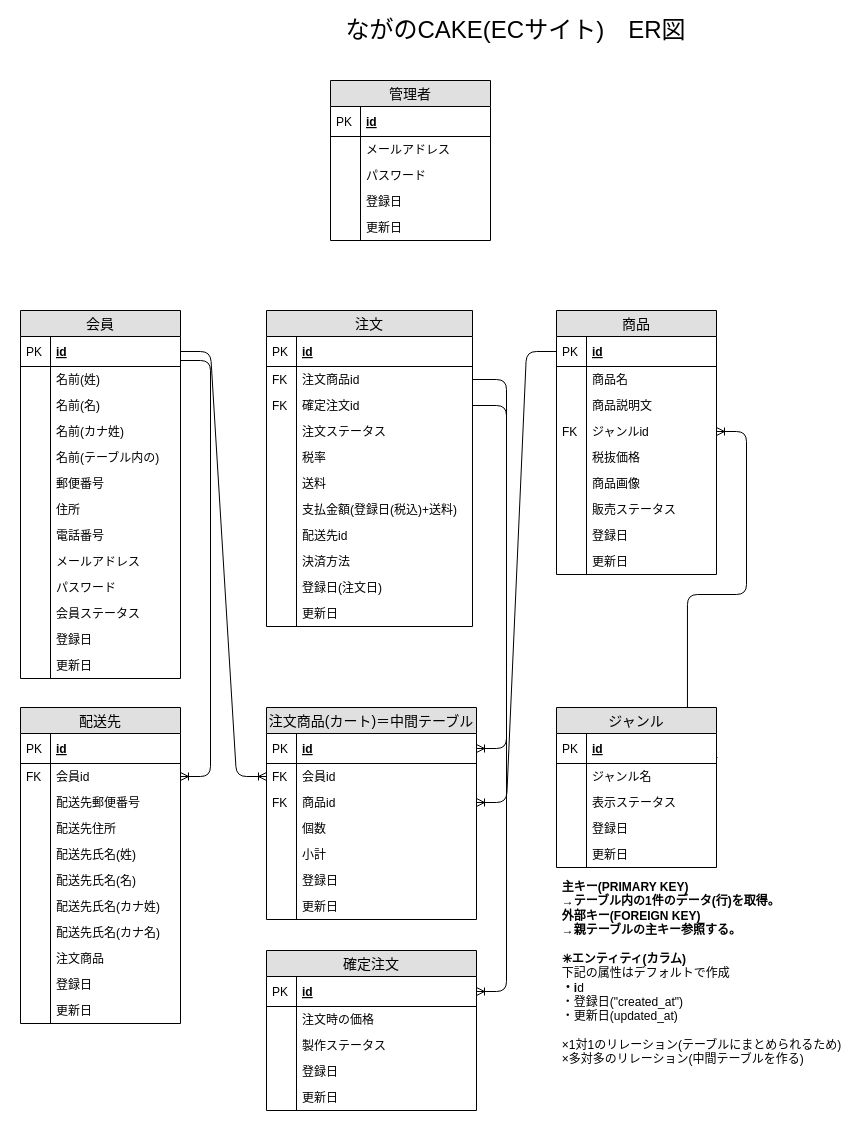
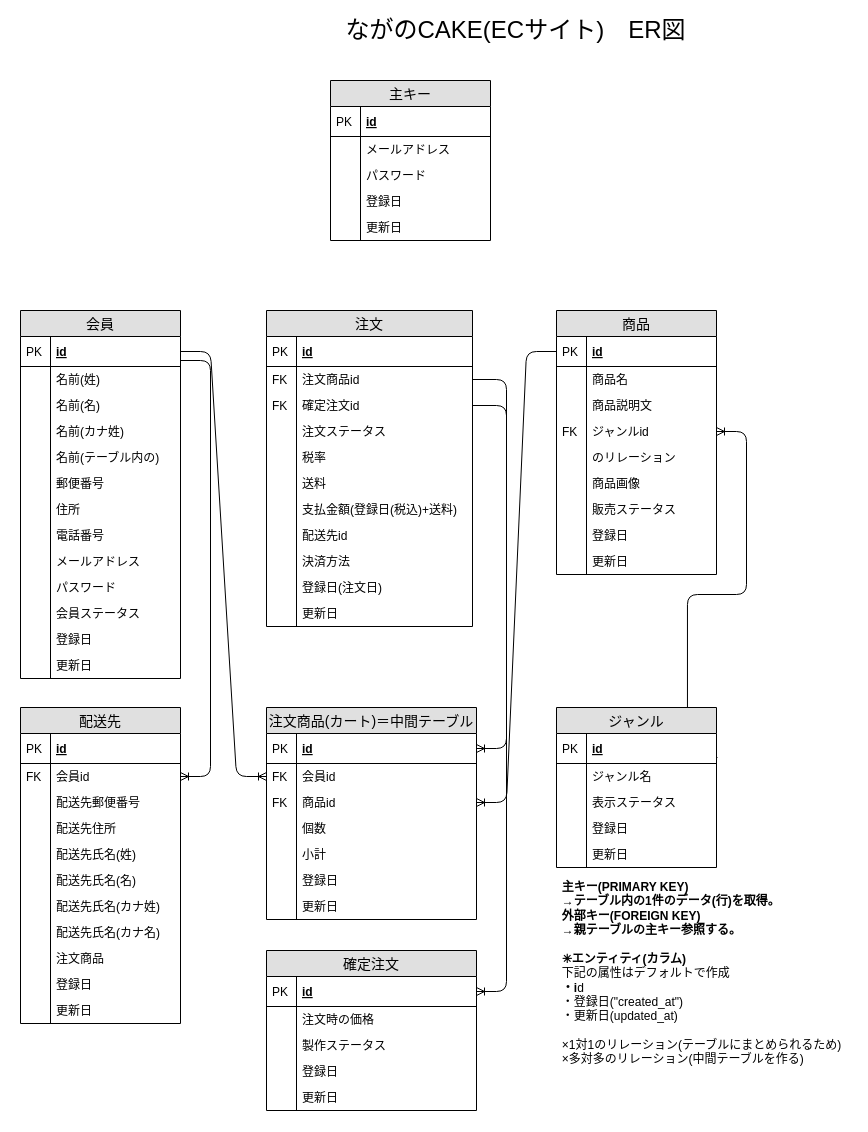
(410, 94) -> (410, 94)
(616, 458) -> (634, 458)
